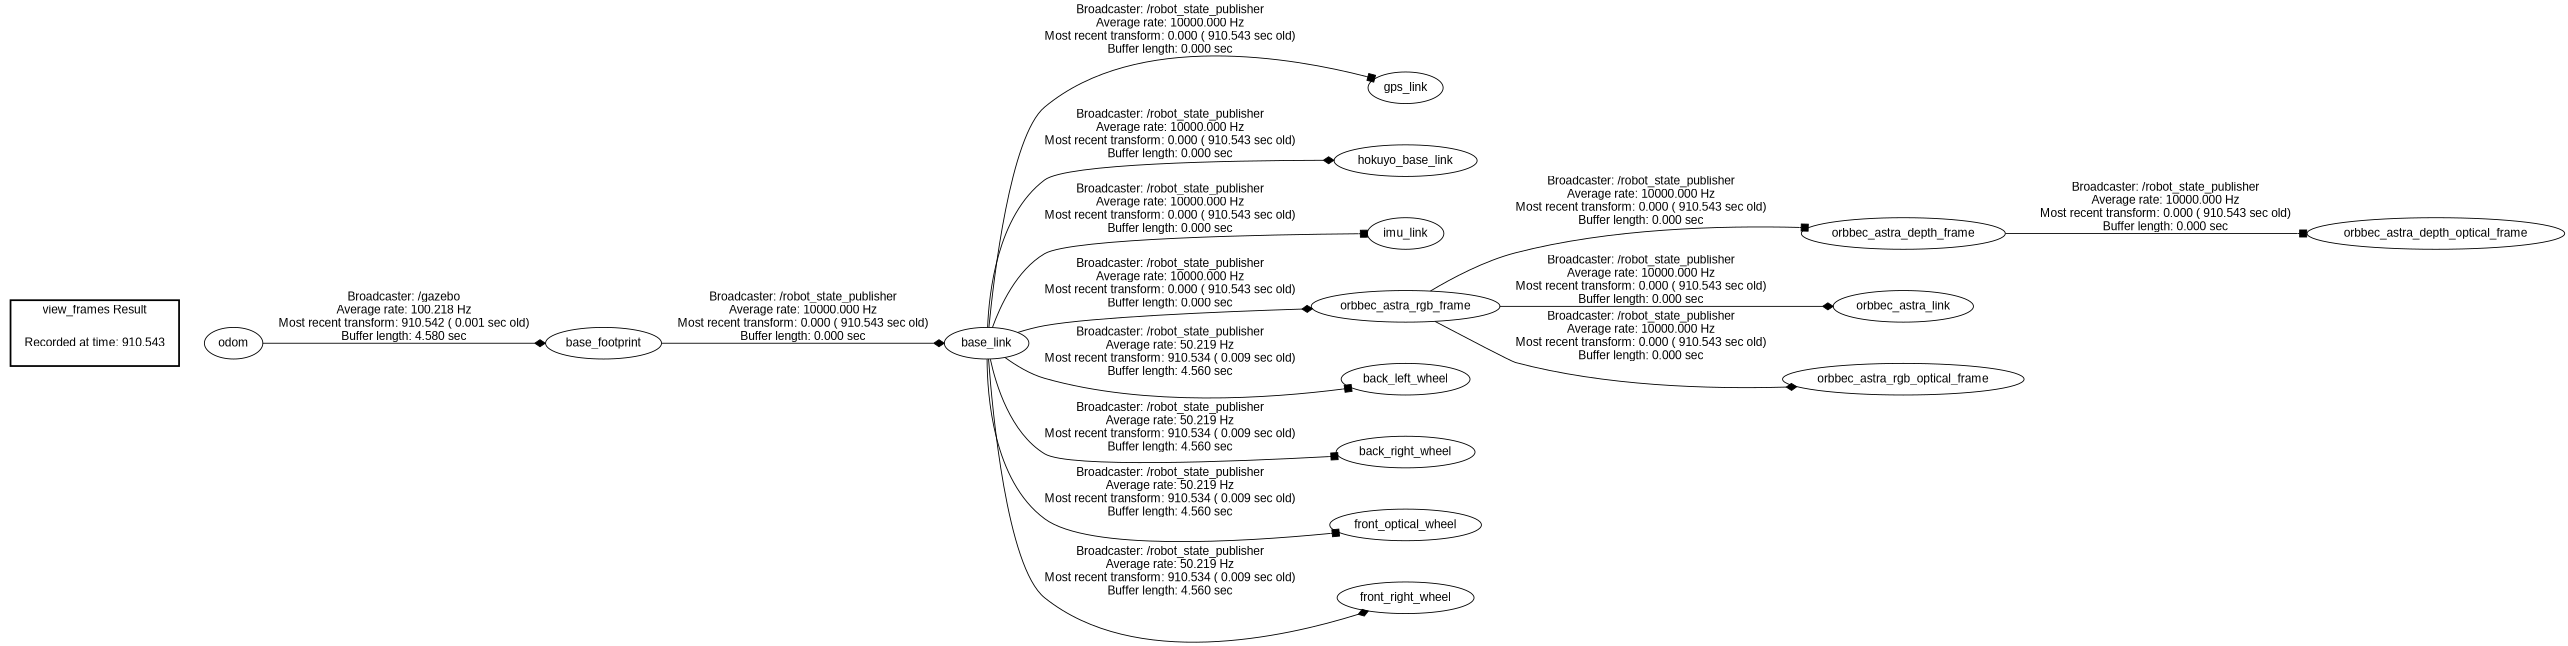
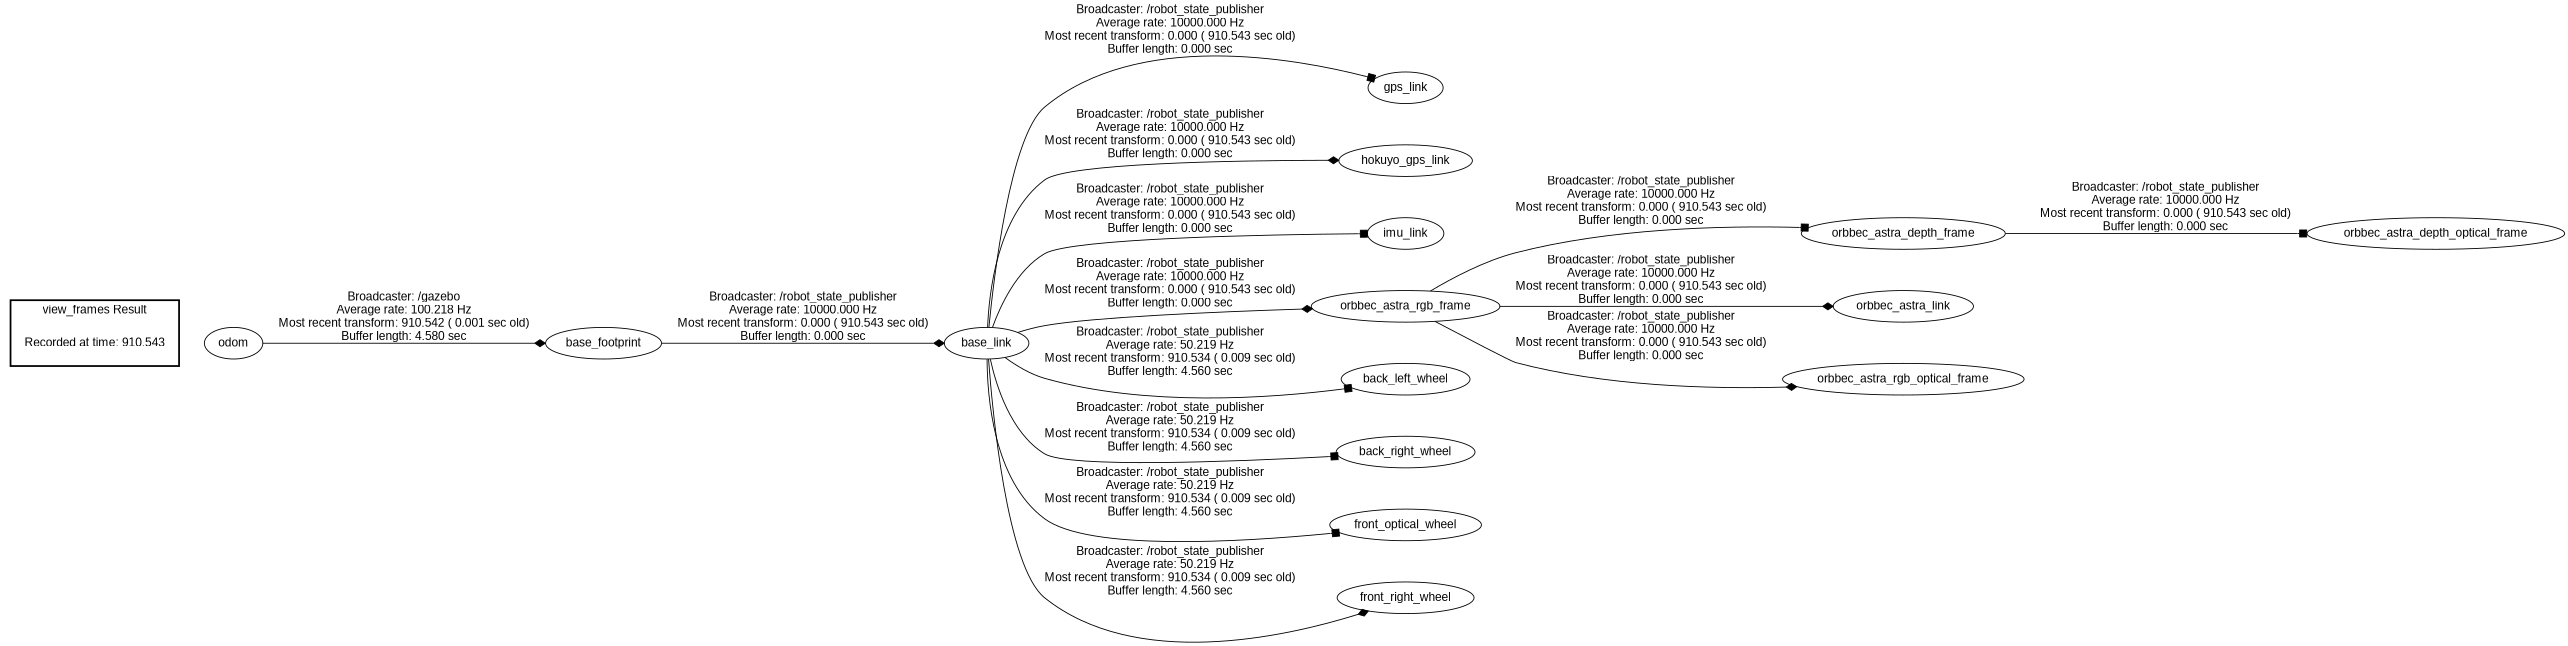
(1406, 161) -> (1406, 161)
